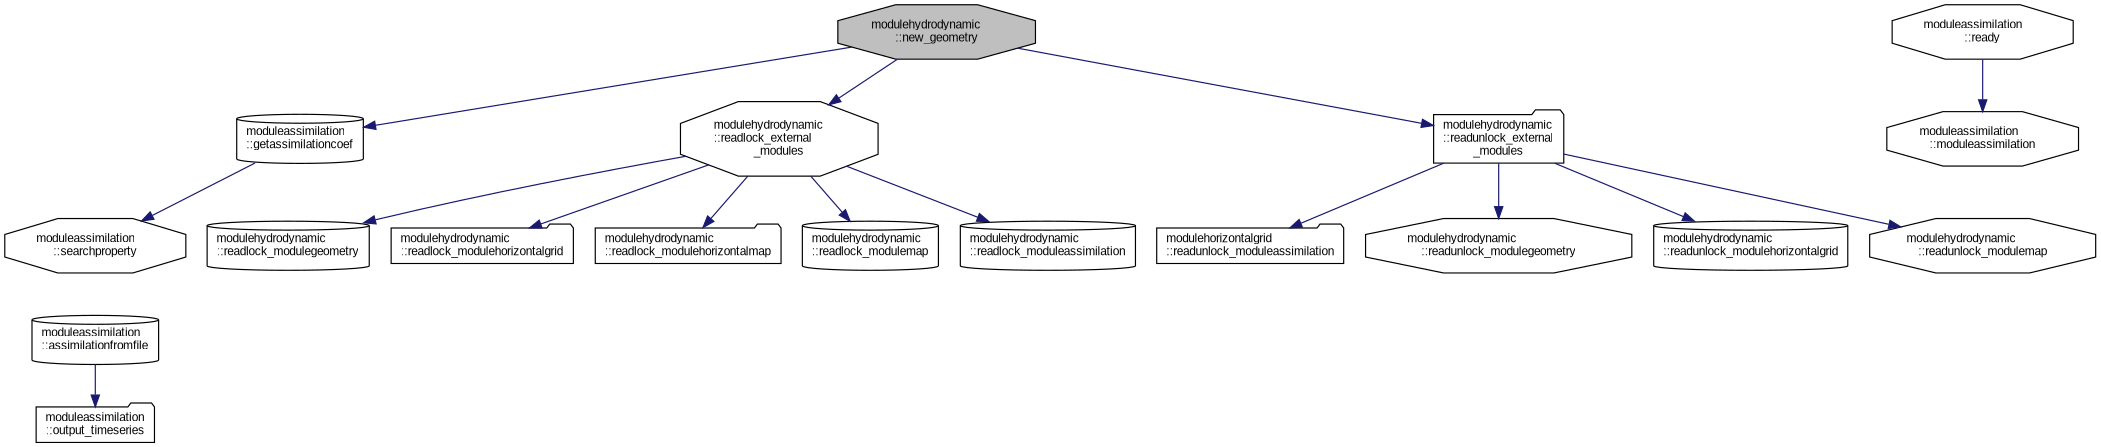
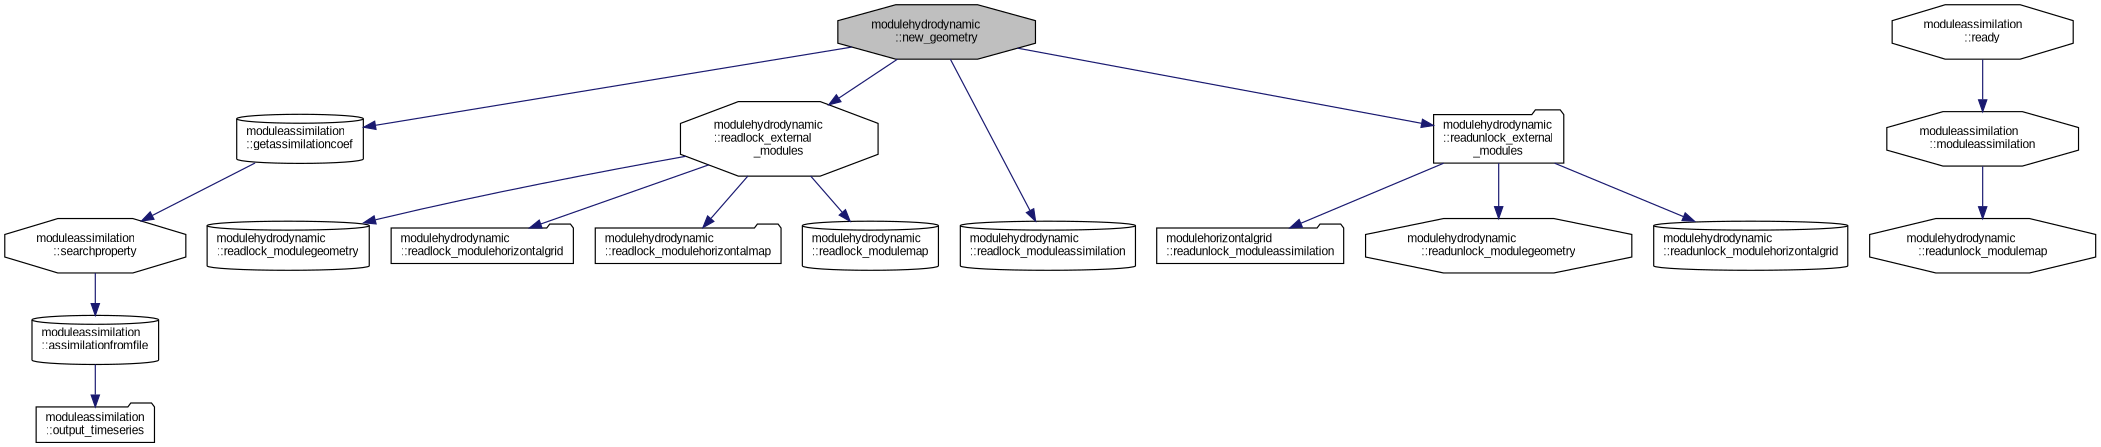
(1726, 189) -> (1983, 186)
(912, 192) -> (990, 135)
none -> (95, 288)
